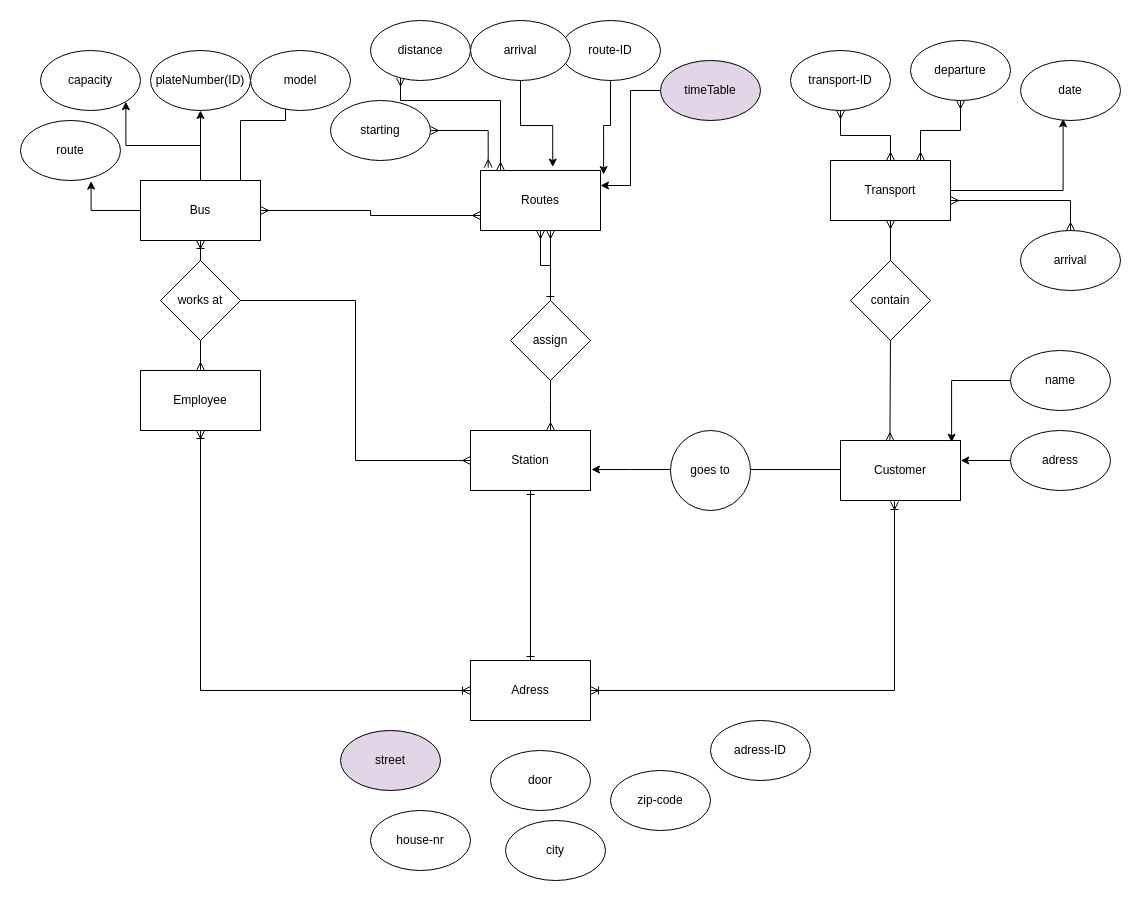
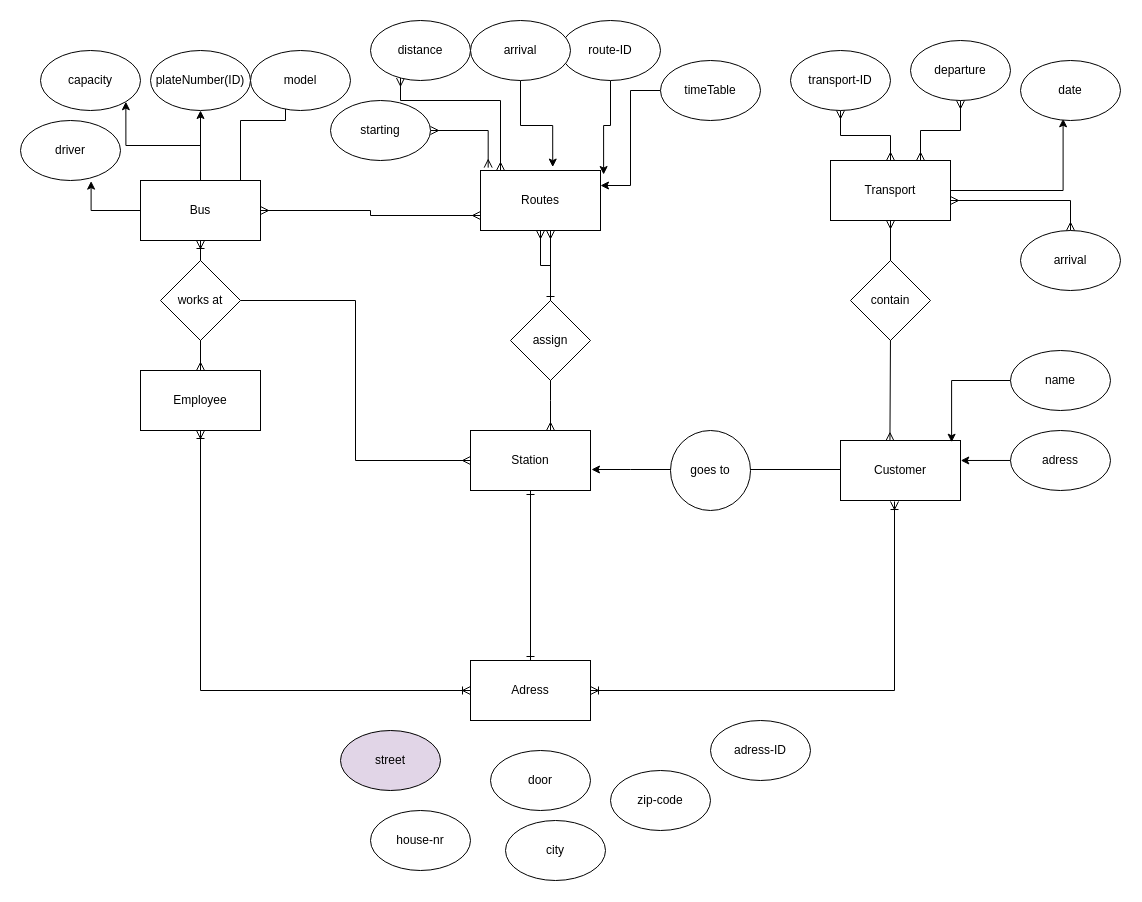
(711, 91) -> (711, 91)
(71, 151) -> (71, 151)
